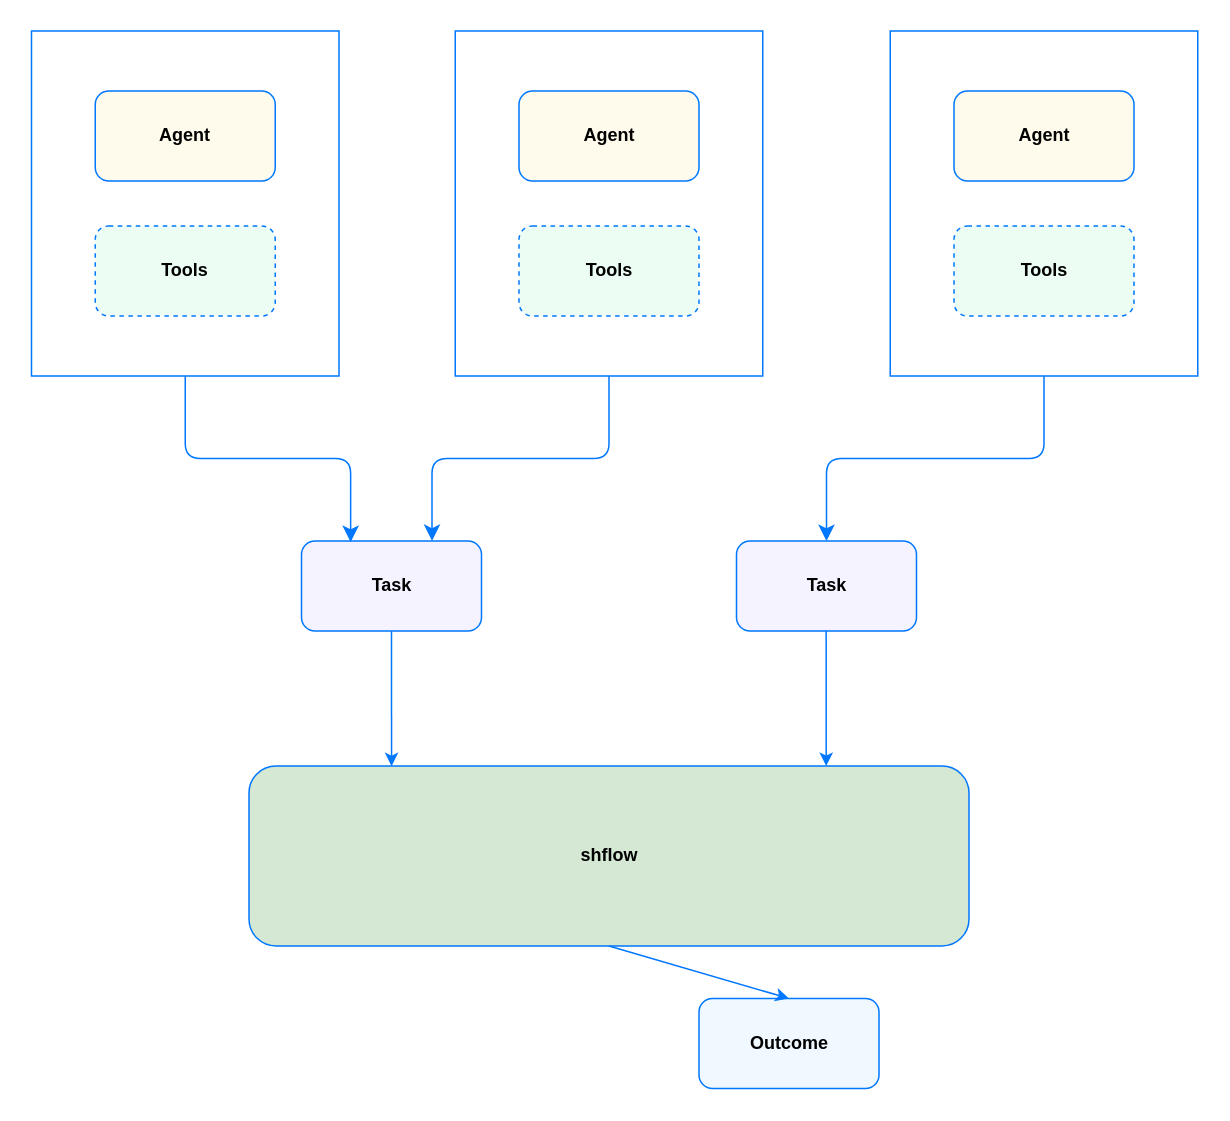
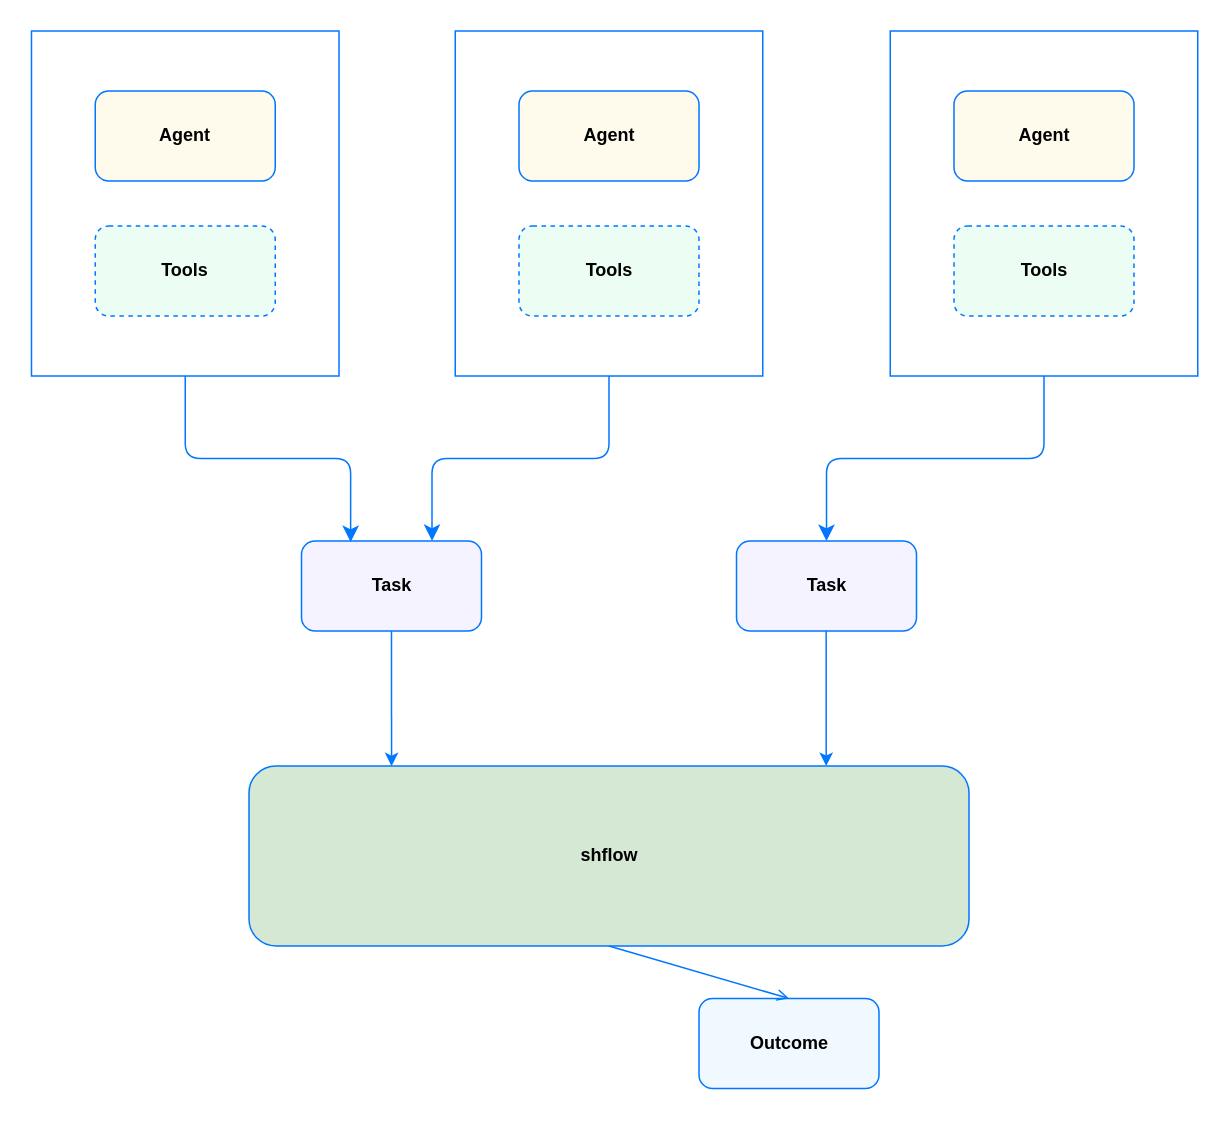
(778, 995) -> (780, 996)
